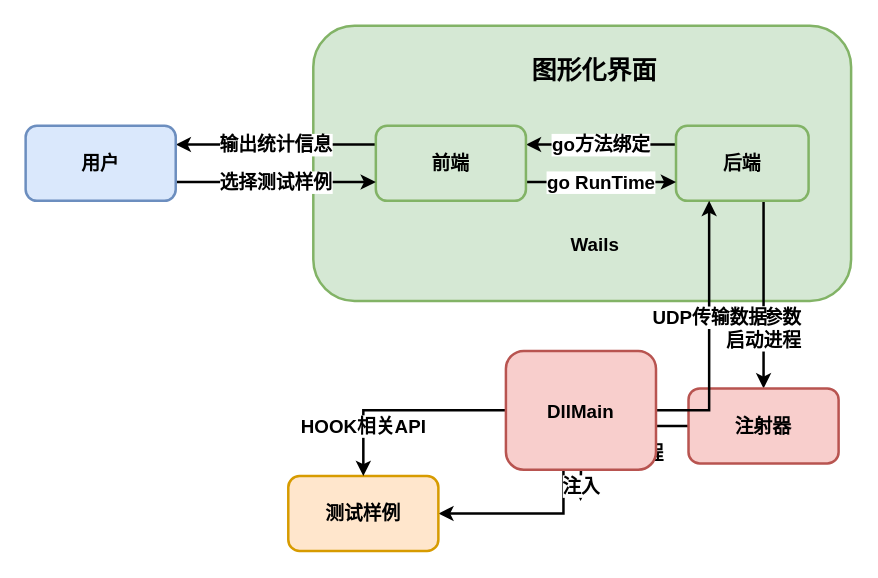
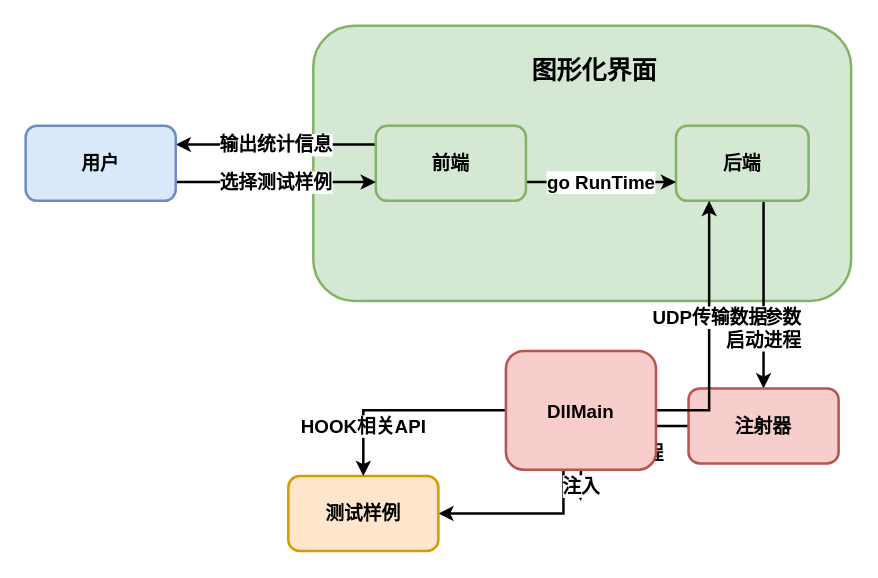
(606, 144) -> none
(594, 244) -> none
